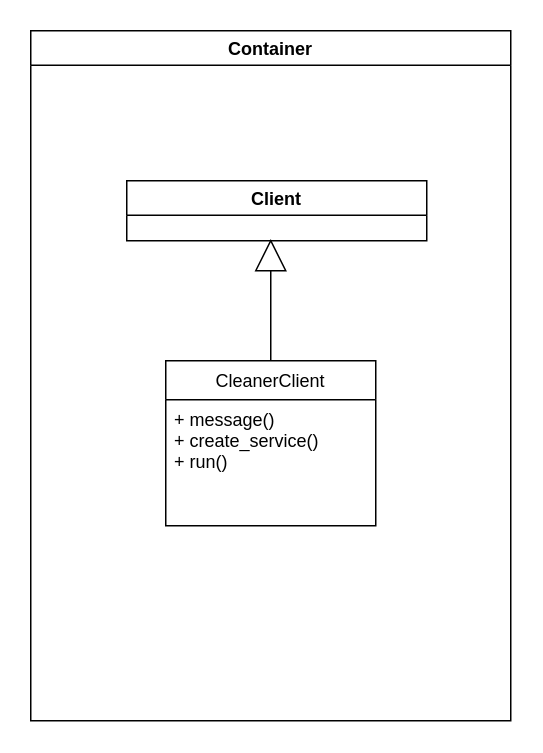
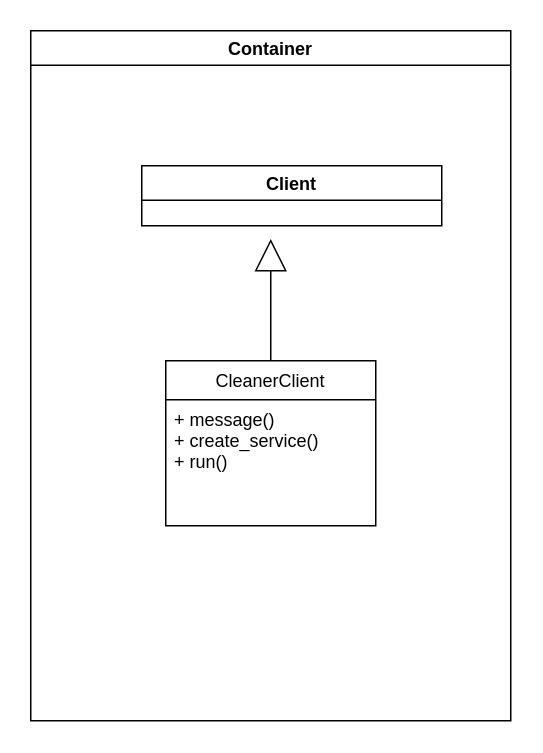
(277, 211) -> (292, 196)
